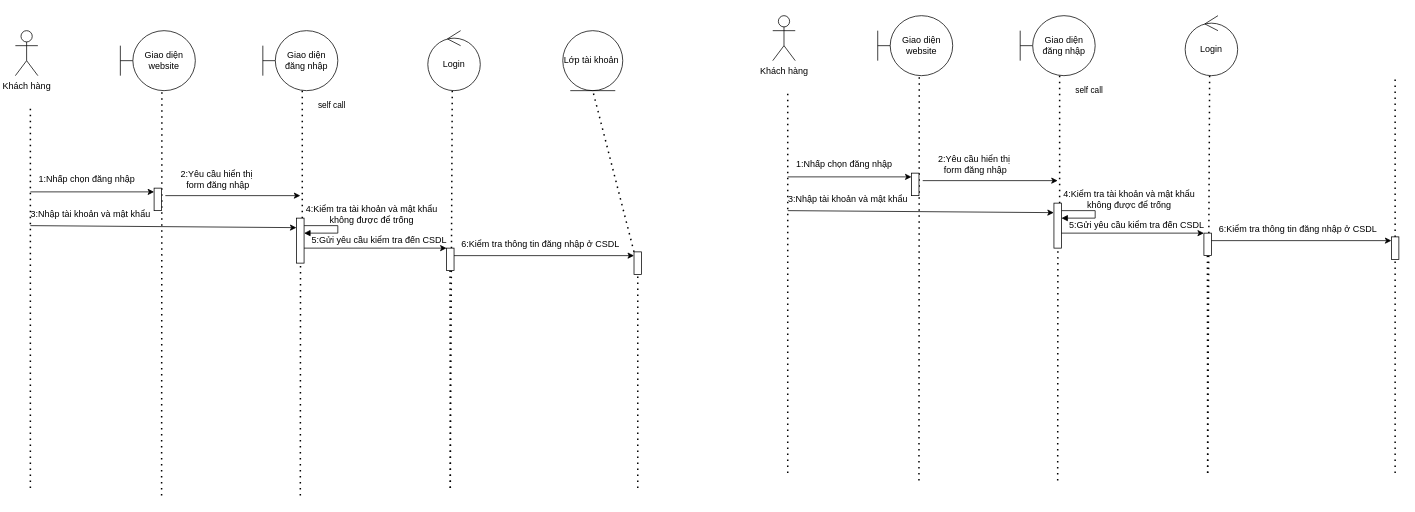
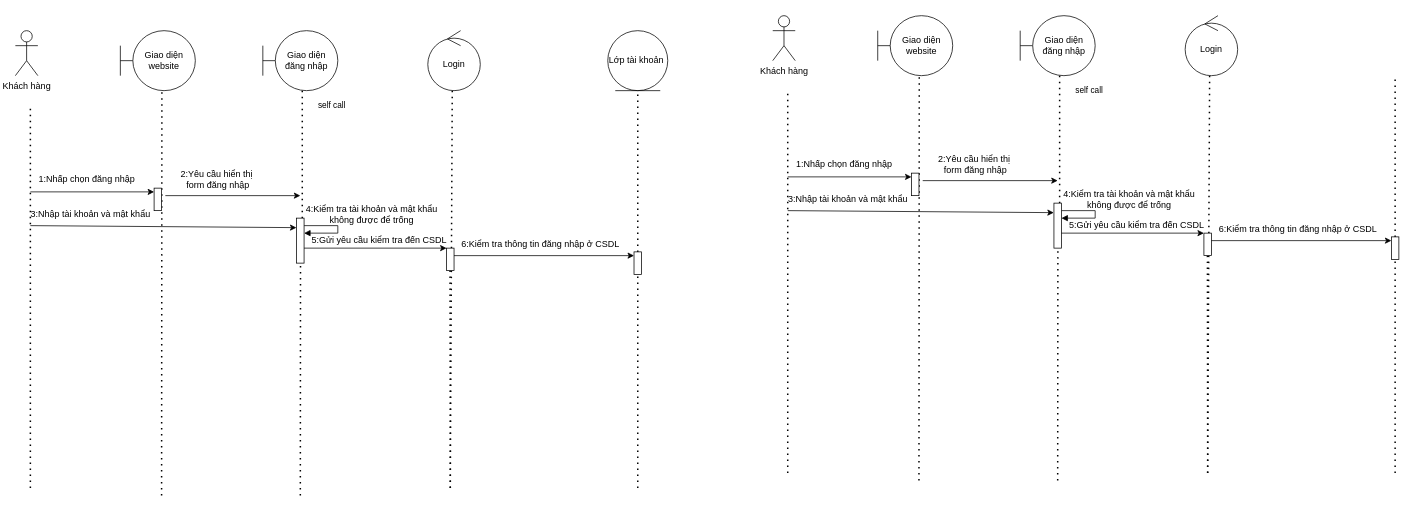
(593, 60) -> (638, 60)
